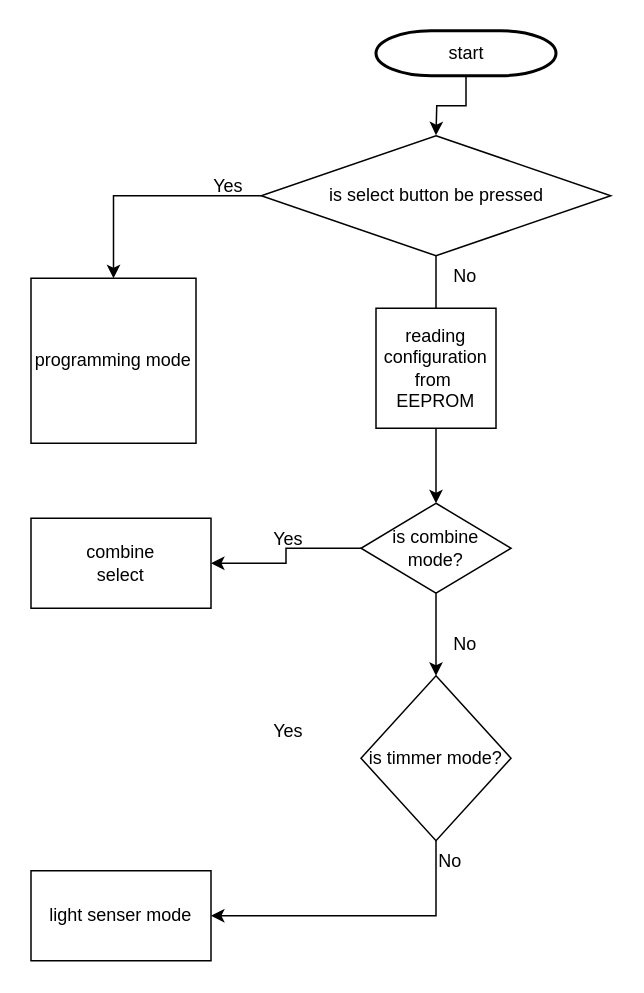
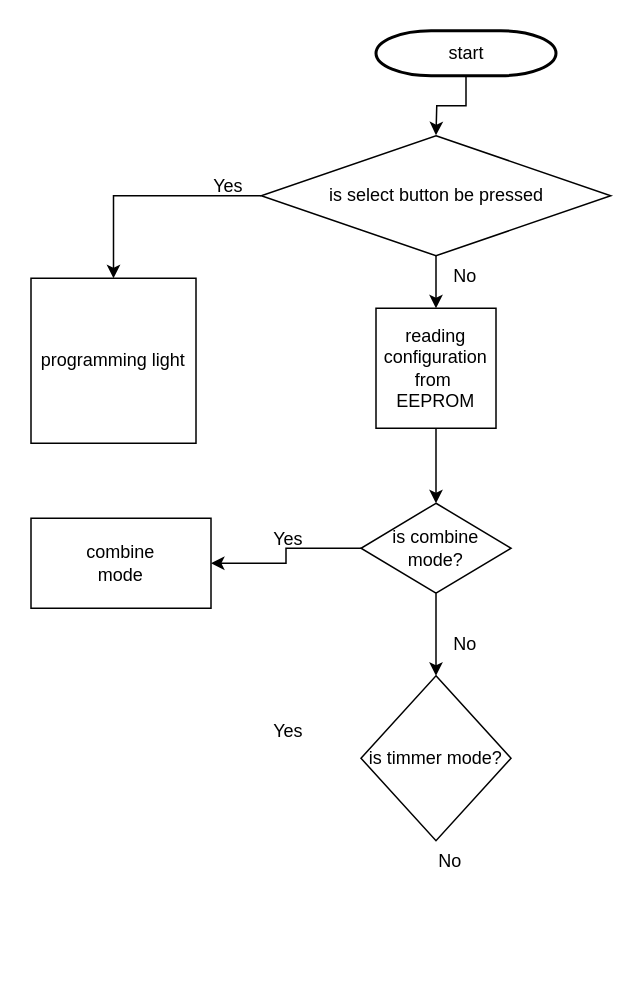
(436, 300) -> (436, 297)
(113, 361) -> (113, 361)
(121, 563) -> (121, 563)
(121, 916) -> none
(366, 916) -> none
